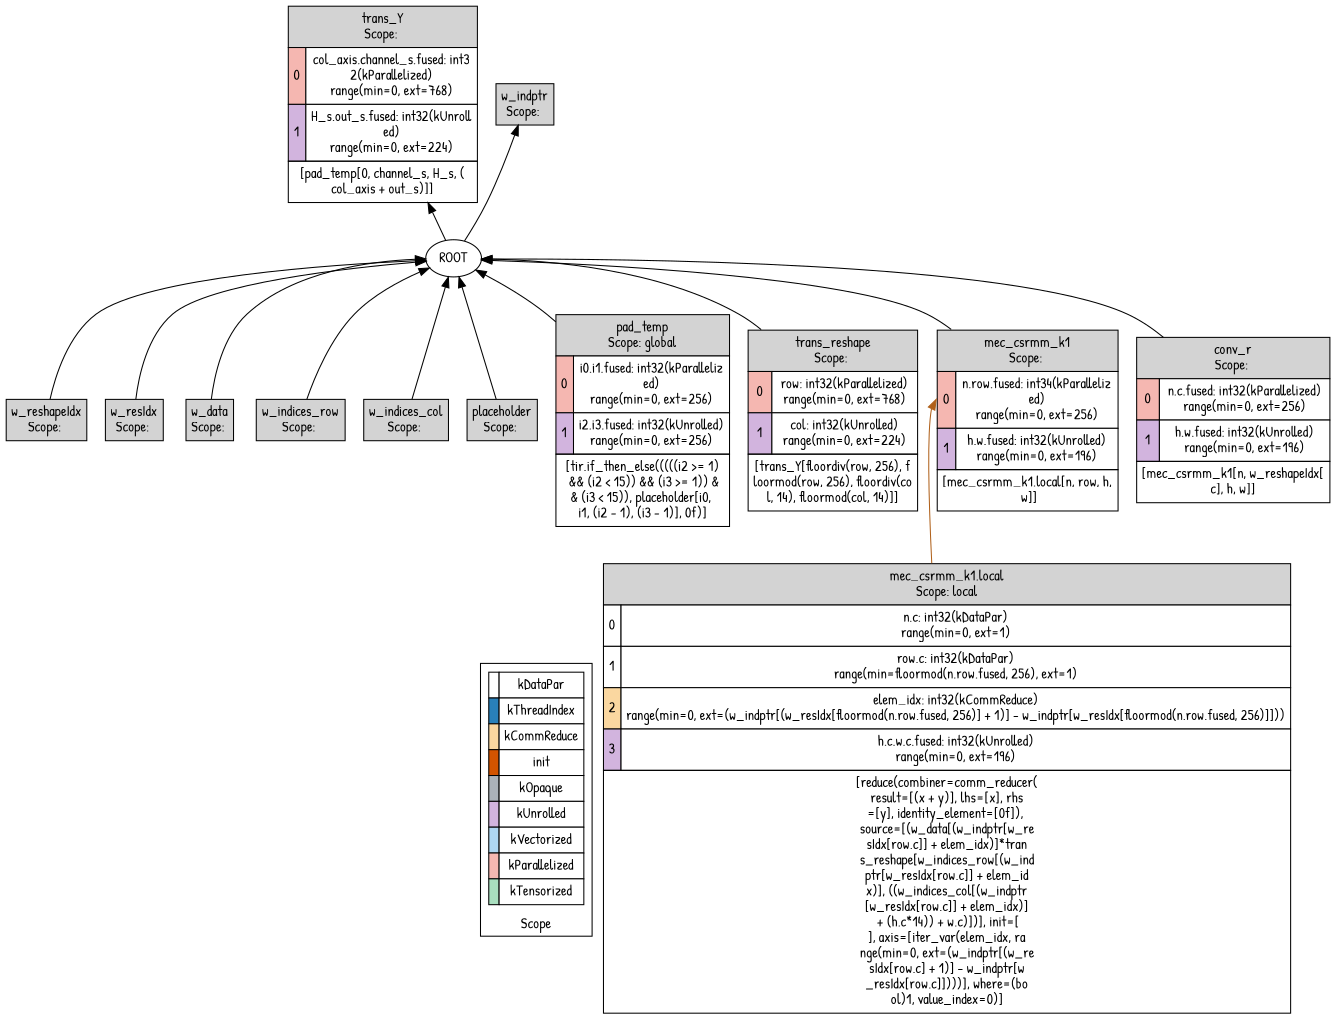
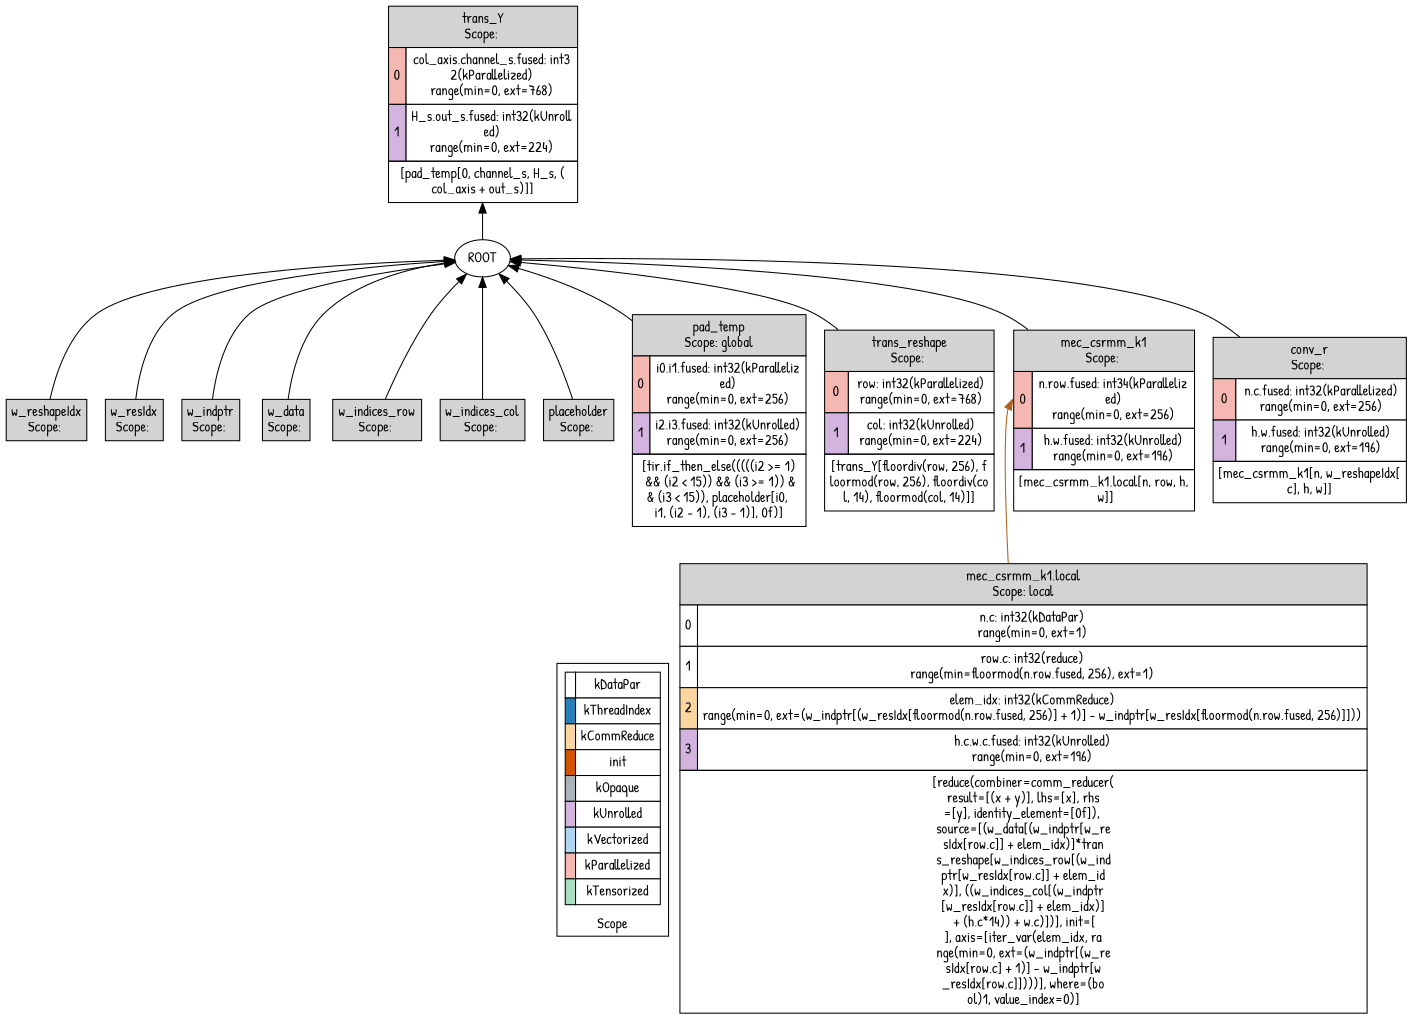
(493, 190) -> (299, 292)
(956, 659) -> (1032, 659)
